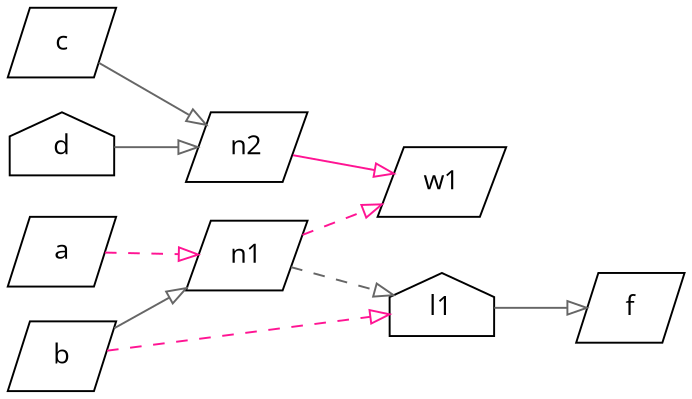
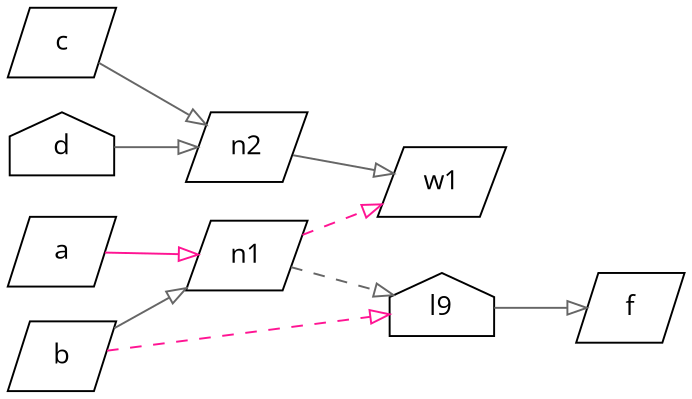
(334, 163) -> (334, 163)
(142, 253) -> (142, 253)
(442, 308) -> (442, 308)
